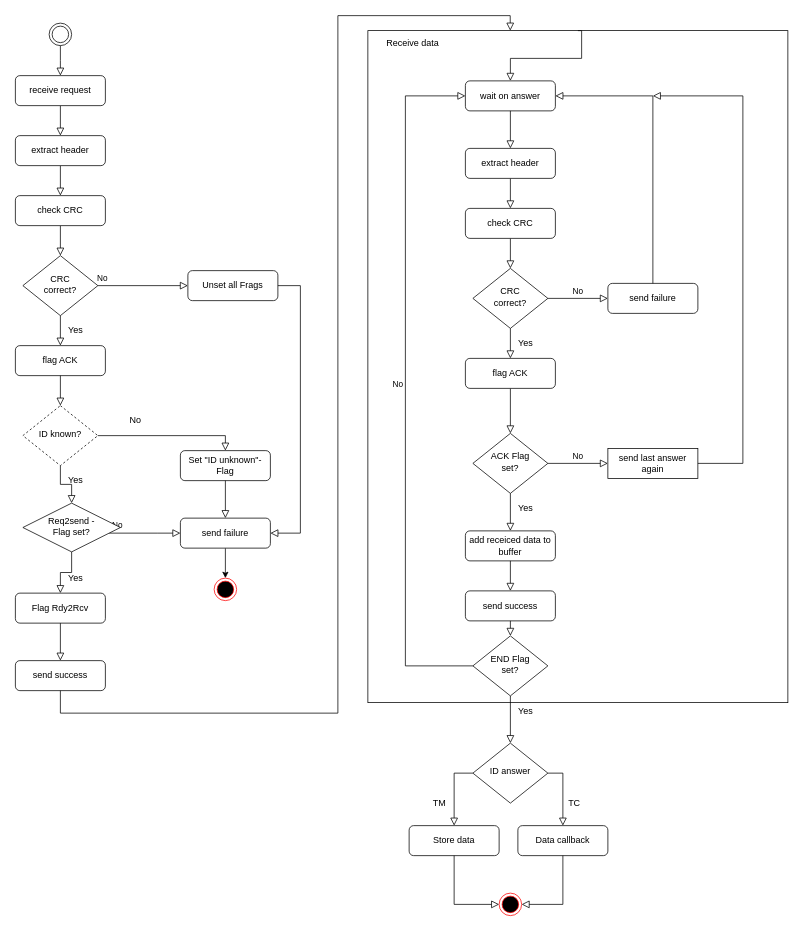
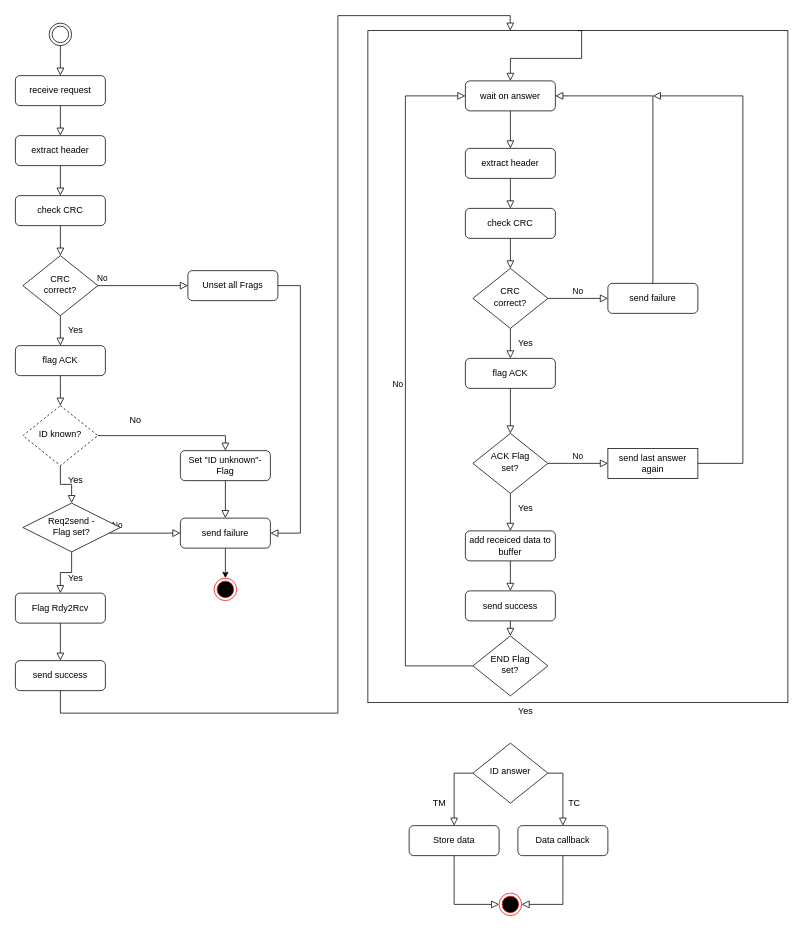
(413, 43) -> none
(510, 715) -> none
